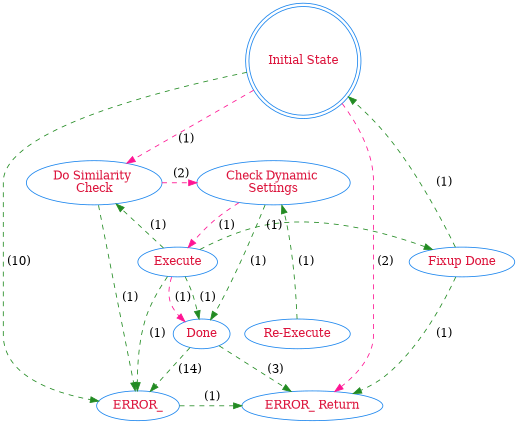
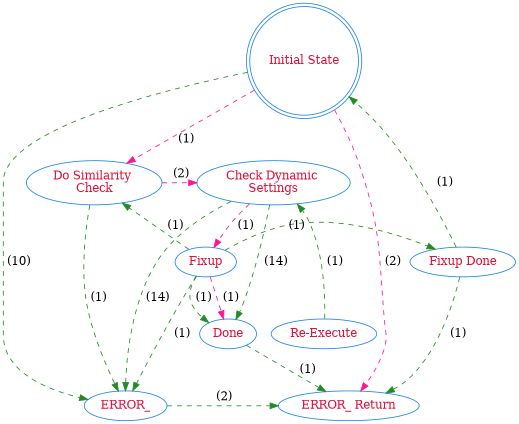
(178, 262) -> (206, 262)
(257, 262) -> (274, 262)
(173, 366) -> (150, 275)
(274, 370) -> (306, 370)
(211, 397) -> (223, 397)
